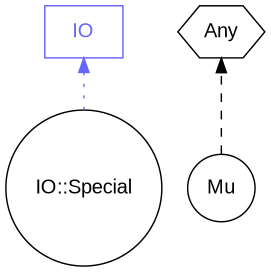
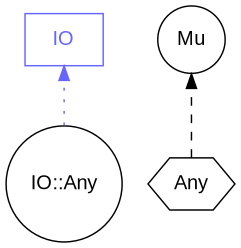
(221, 113) -> (191, 123)
(84, 188) -> (64, 184)
